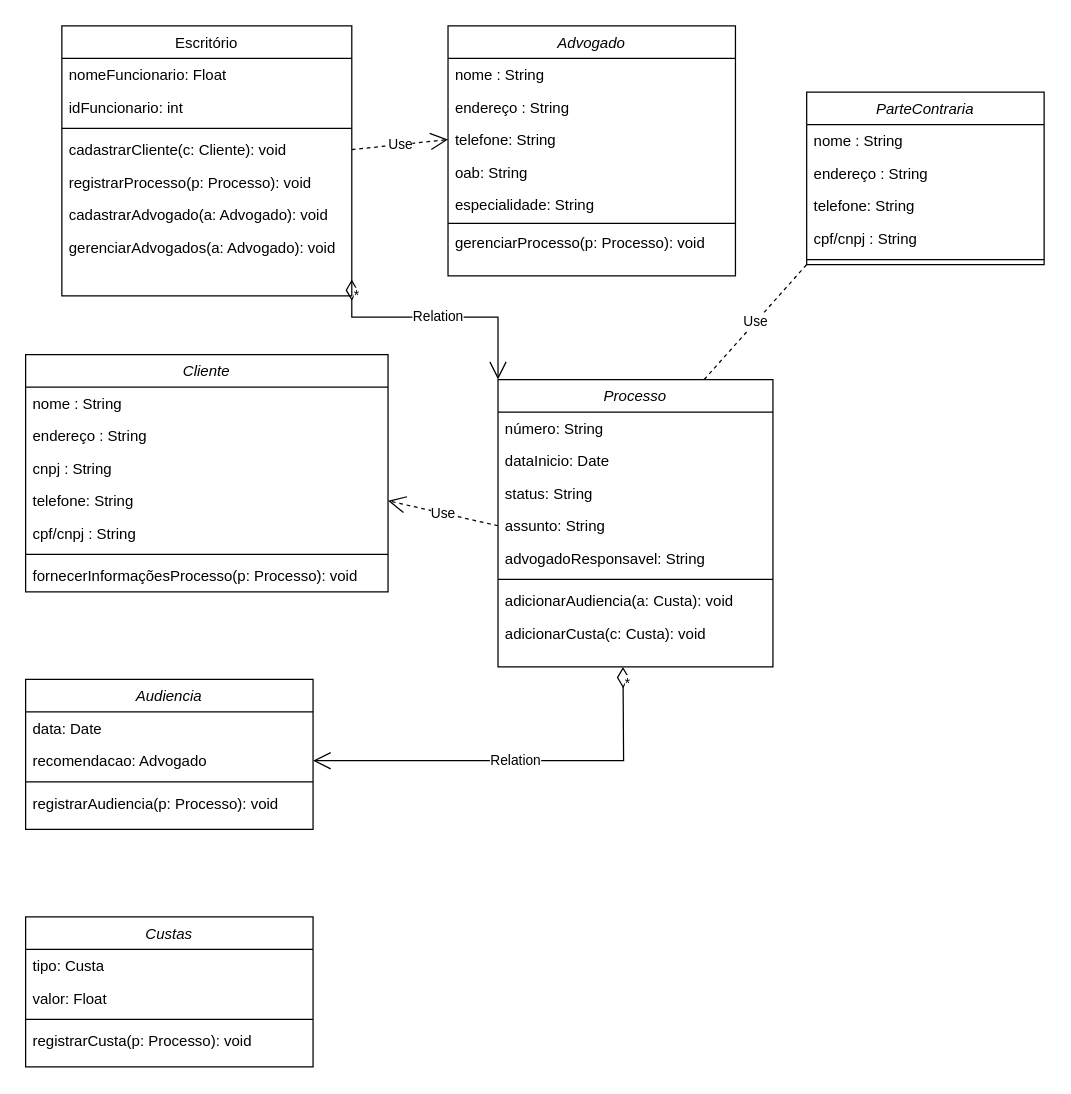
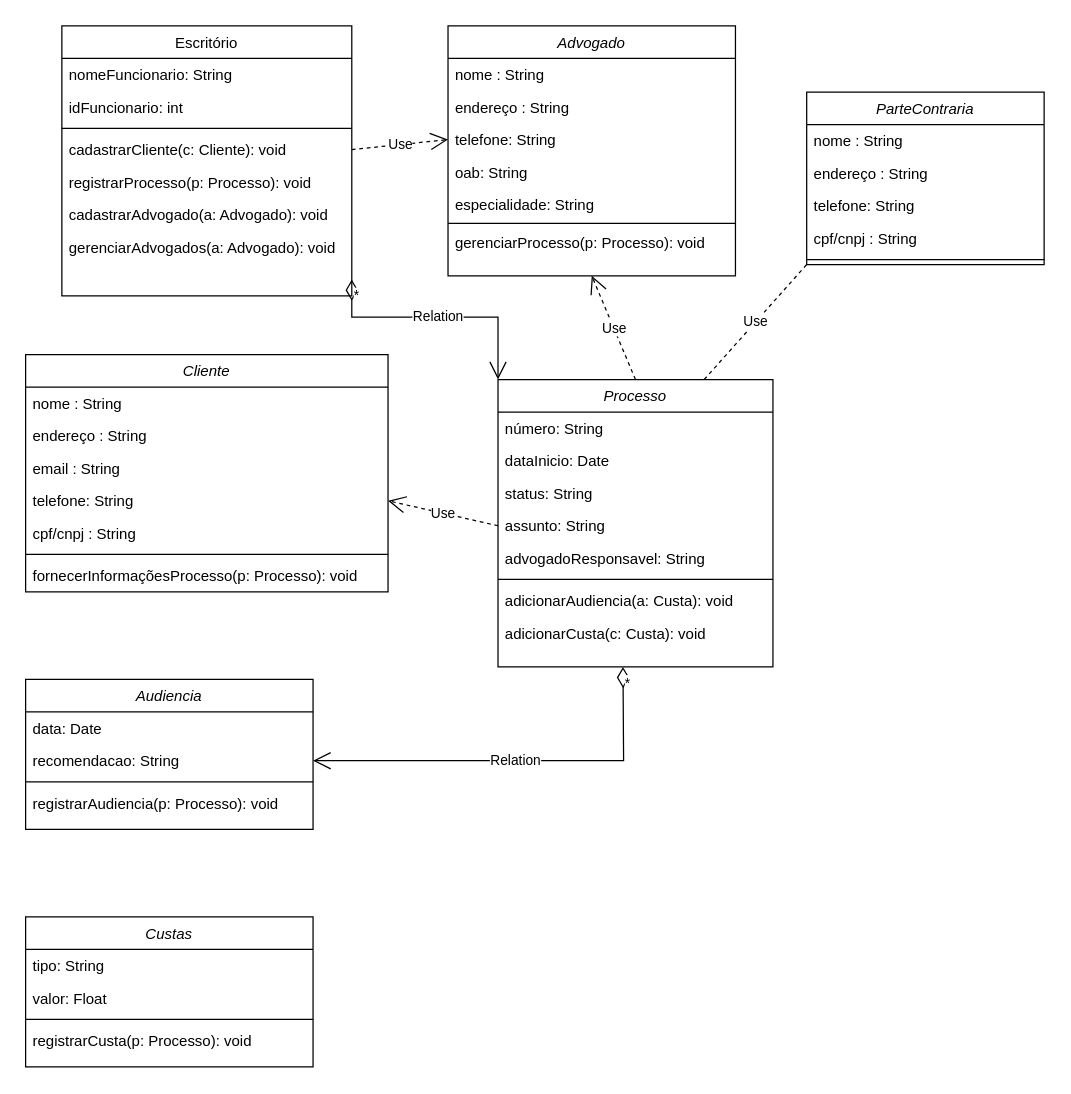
(151, 75) -> (156, 75)
none -> (614, 329)
(79, 469) -> (80, 469)
(121, 761) -> (111, 761)
(73, 966) -> (75, 966)
